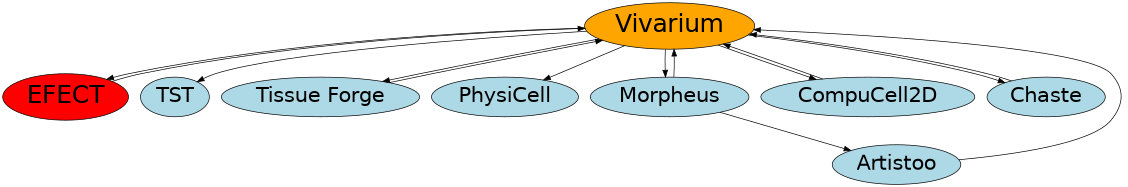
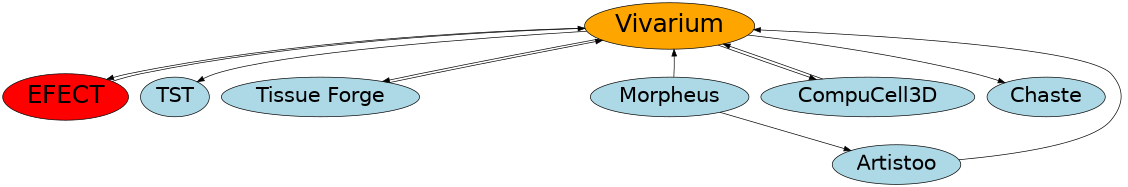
(885, 53) -> none
(665, 60) -> none
(505, 97) -> none
(868, 97) -> (868, 97)
